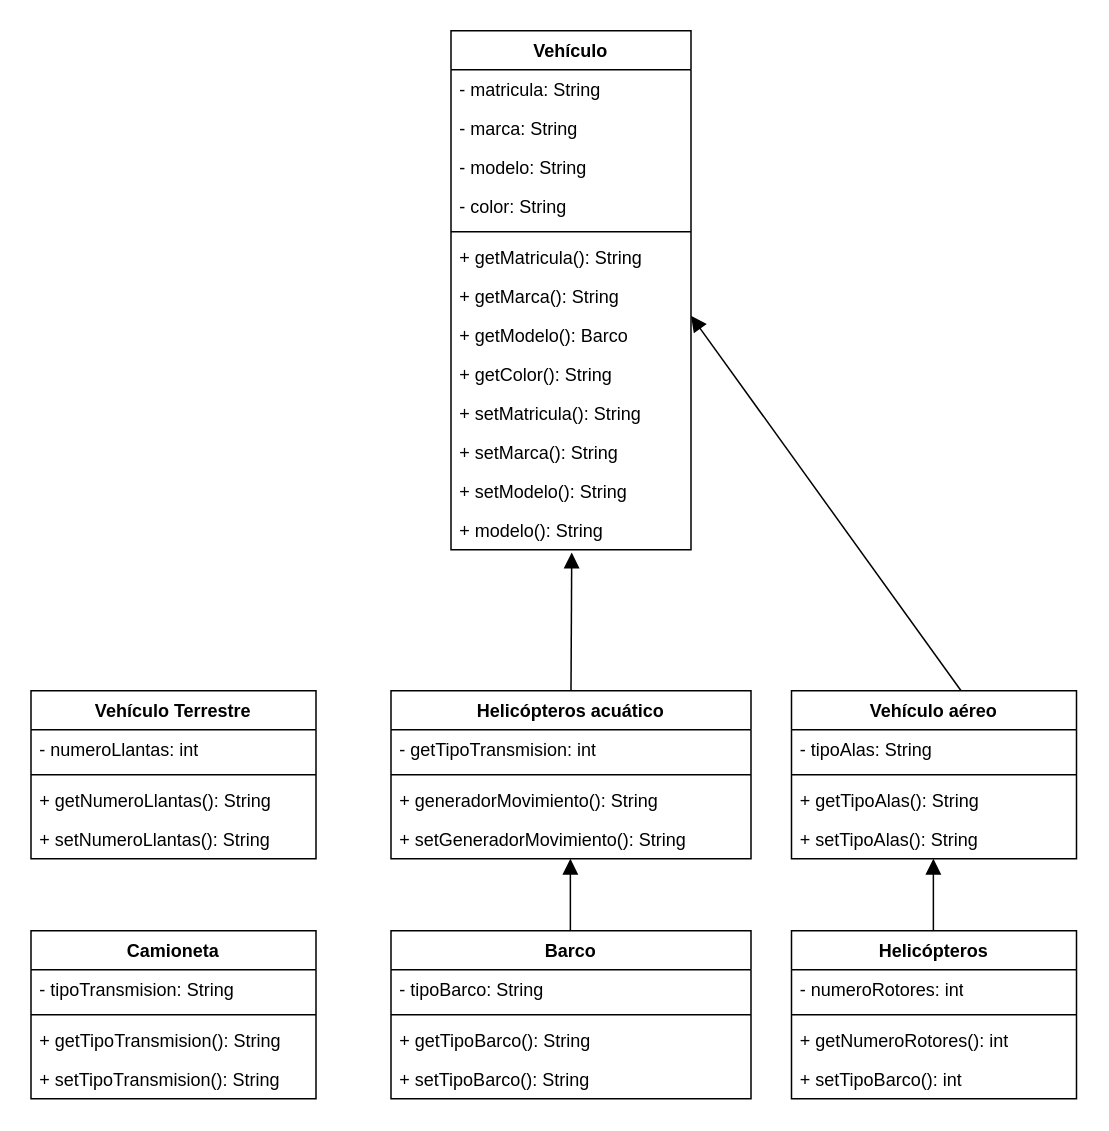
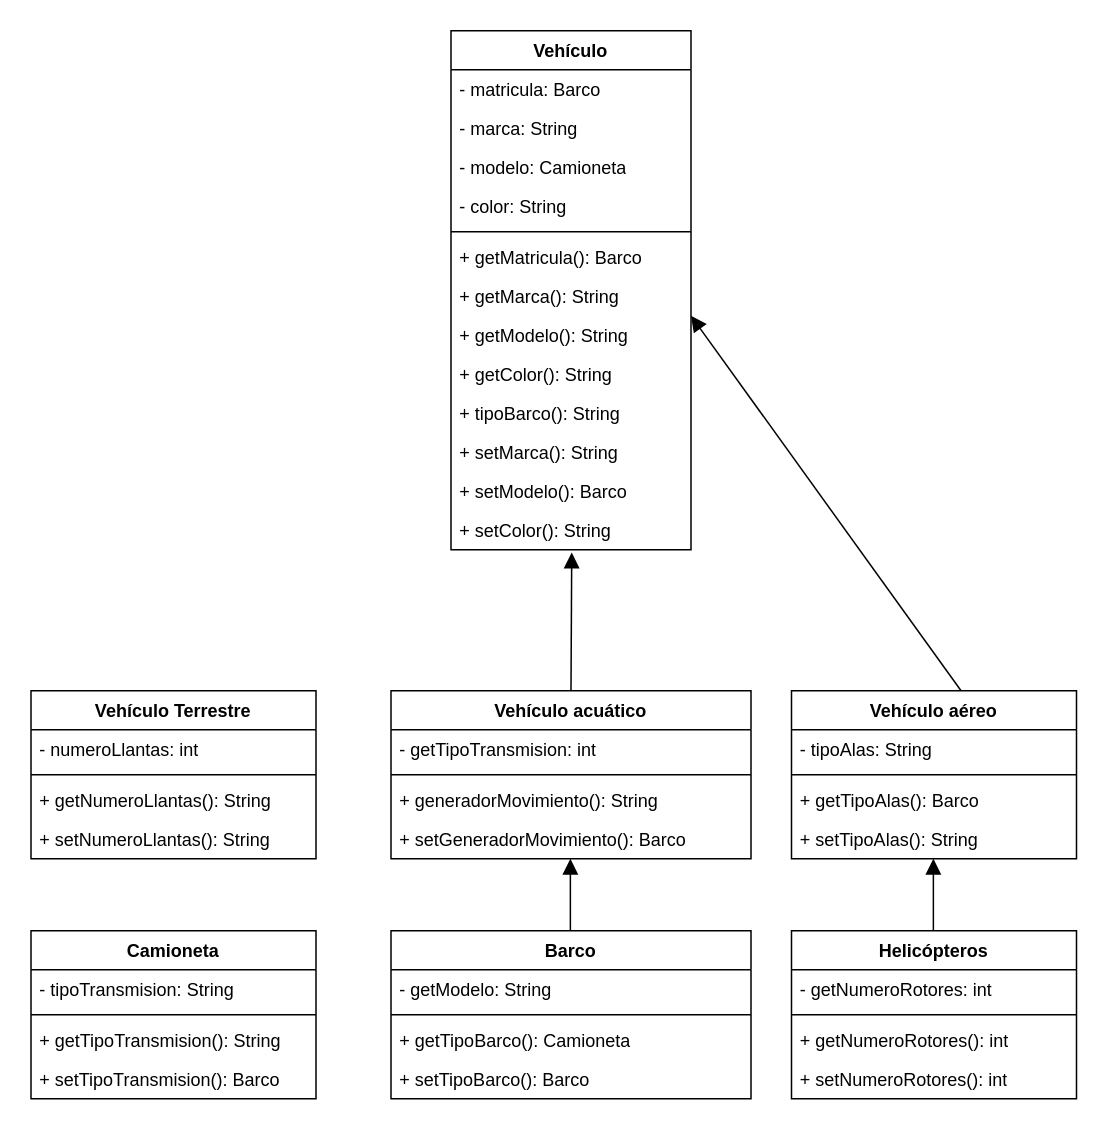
(541, 91) -> (539, 91)
(529, 169) -> (544, 169)
(567, 259) -> (564, 259)
(551, 337) -> (554, 337)
(567, 415) -> (554, 415)
(554, 493) -> (551, 493)
(539, 532) -> (549, 532)
(571, 712) -> (571, 712)
(902, 802) -> (899, 802)
(557, 841) -> (554, 841)
(484, 991) -> (484, 991)
(892, 991) -> (907, 991)
(509, 1042) -> (524, 1042)
(175, 1081) -> (172, 1081)
(509, 1081) -> (506, 1081)
(894, 1081) -> (917, 1081)
